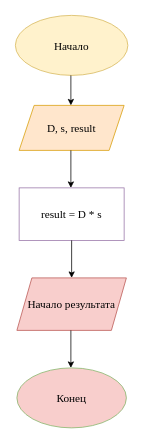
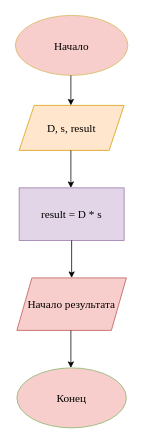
(72, 45) -> (72, 45)
(72, 214) -> (72, 214)
